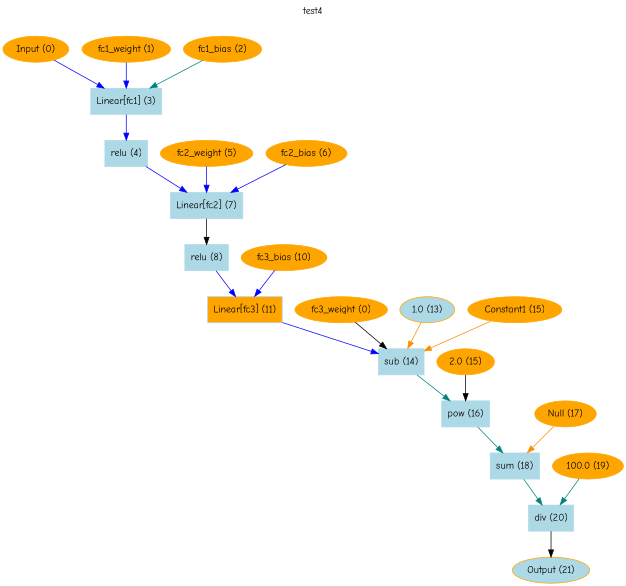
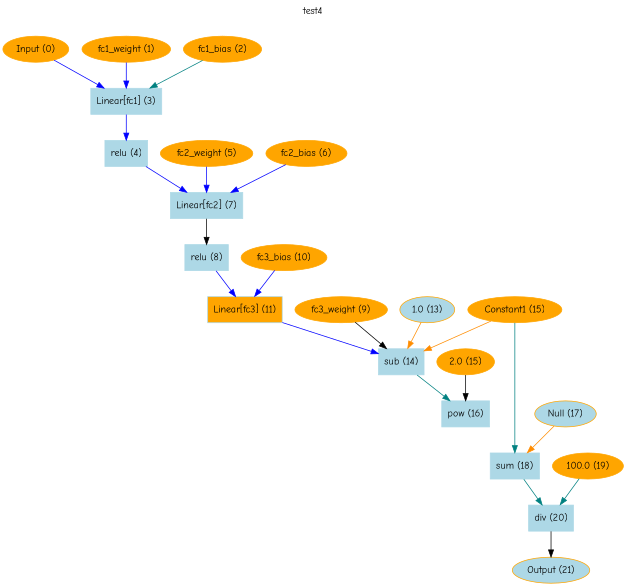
(341, 310) -> (341, 310)
(566, 414) -> (566, 414)
(488, 437) -> (515, 384)
